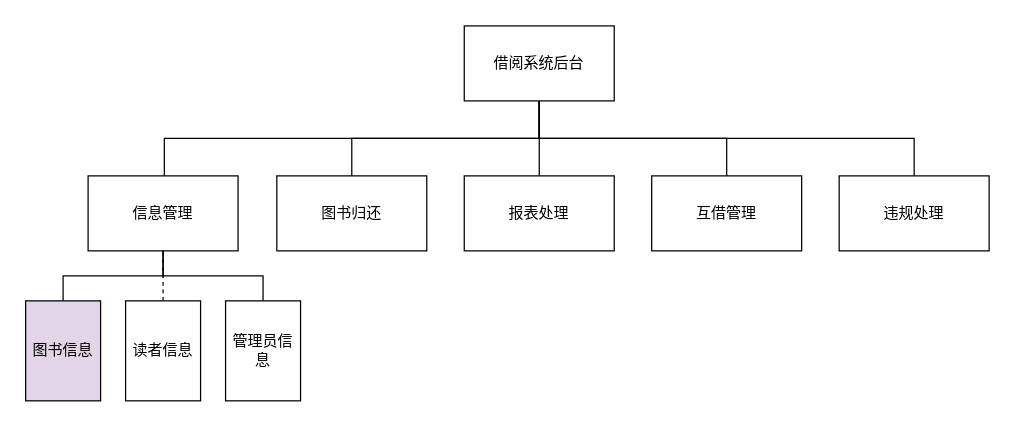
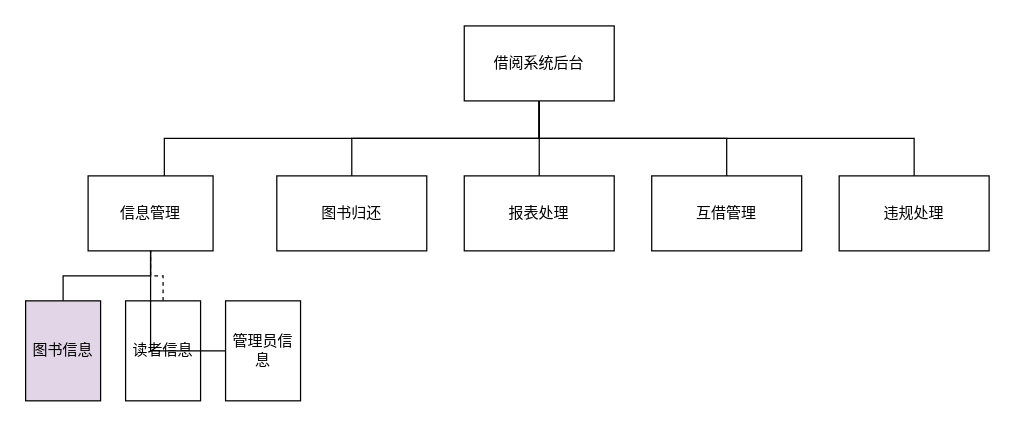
(163, 213) -> (151, 213)
